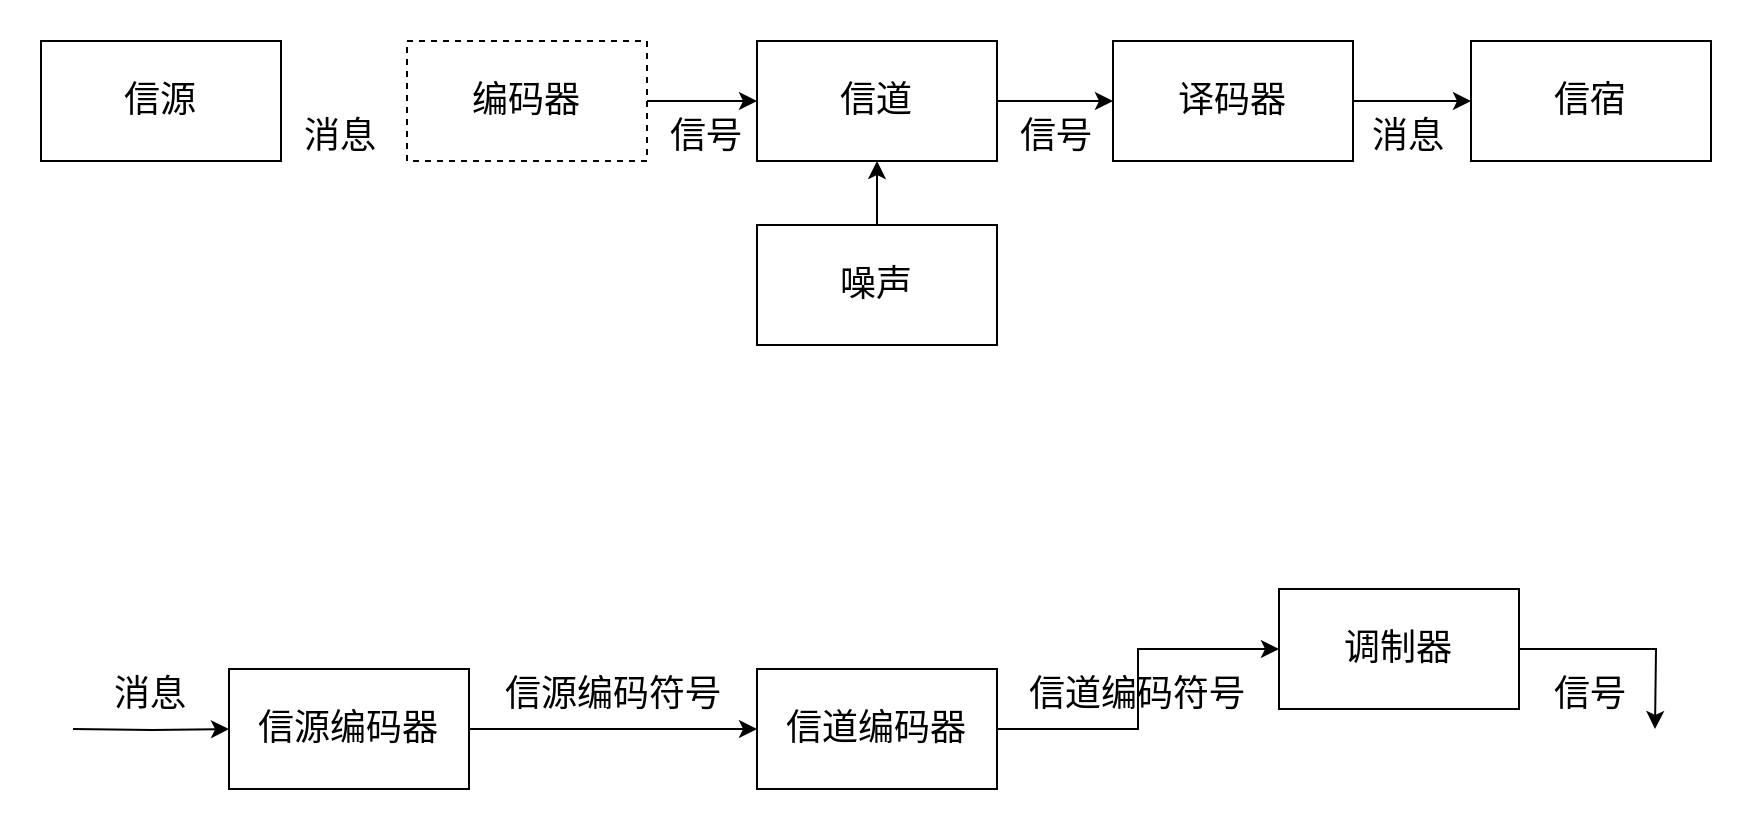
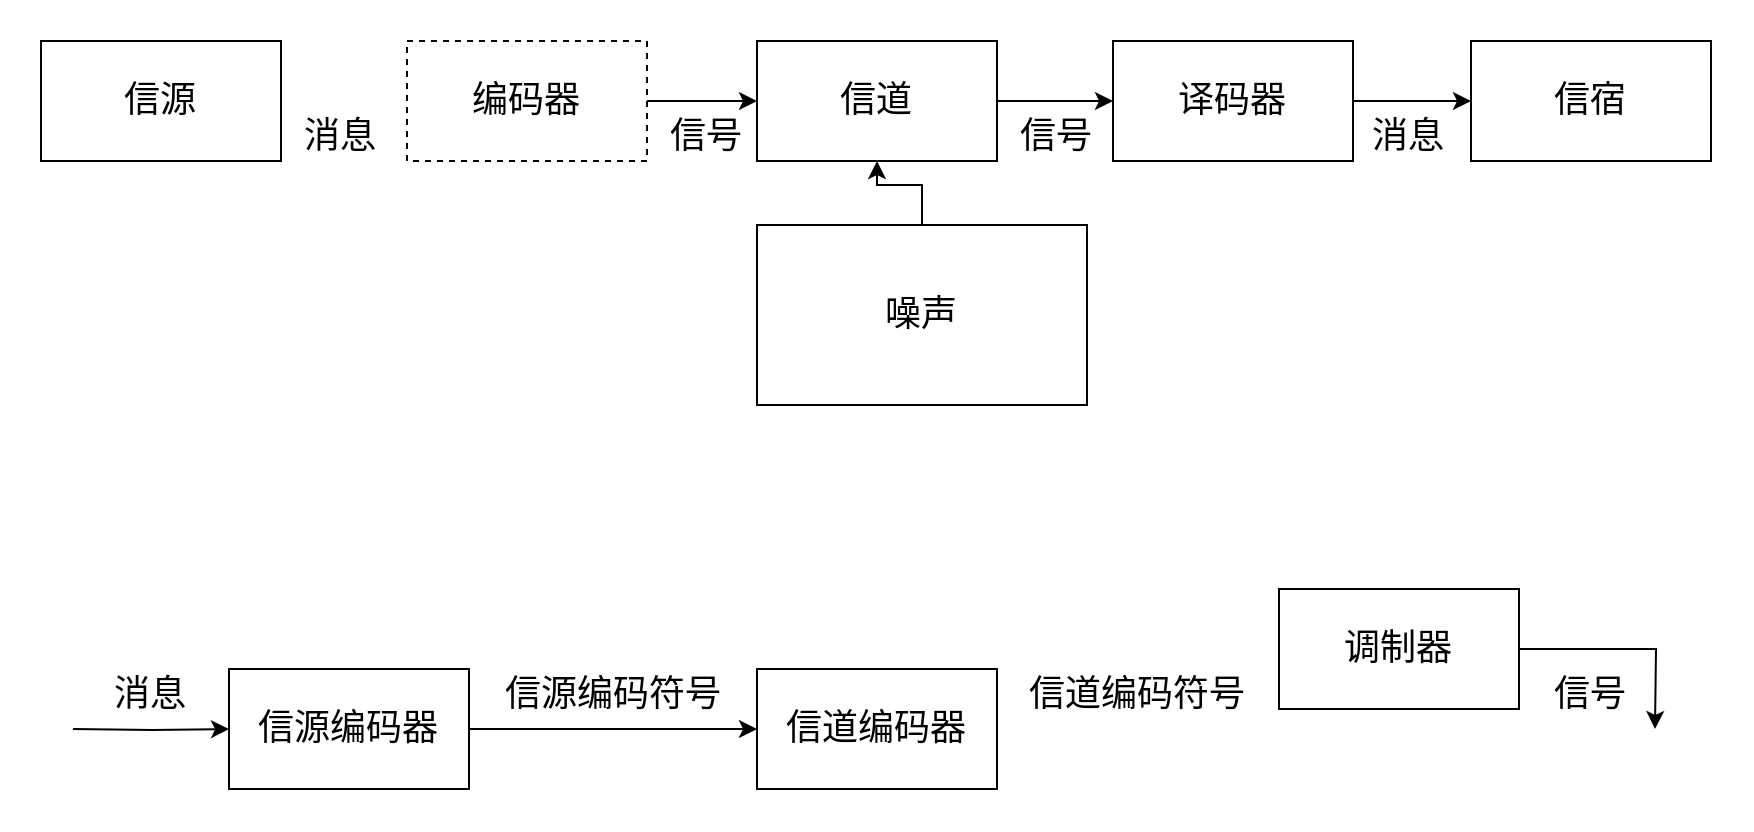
(877, 285) -> (922, 315)
(1138, 696) -> none
